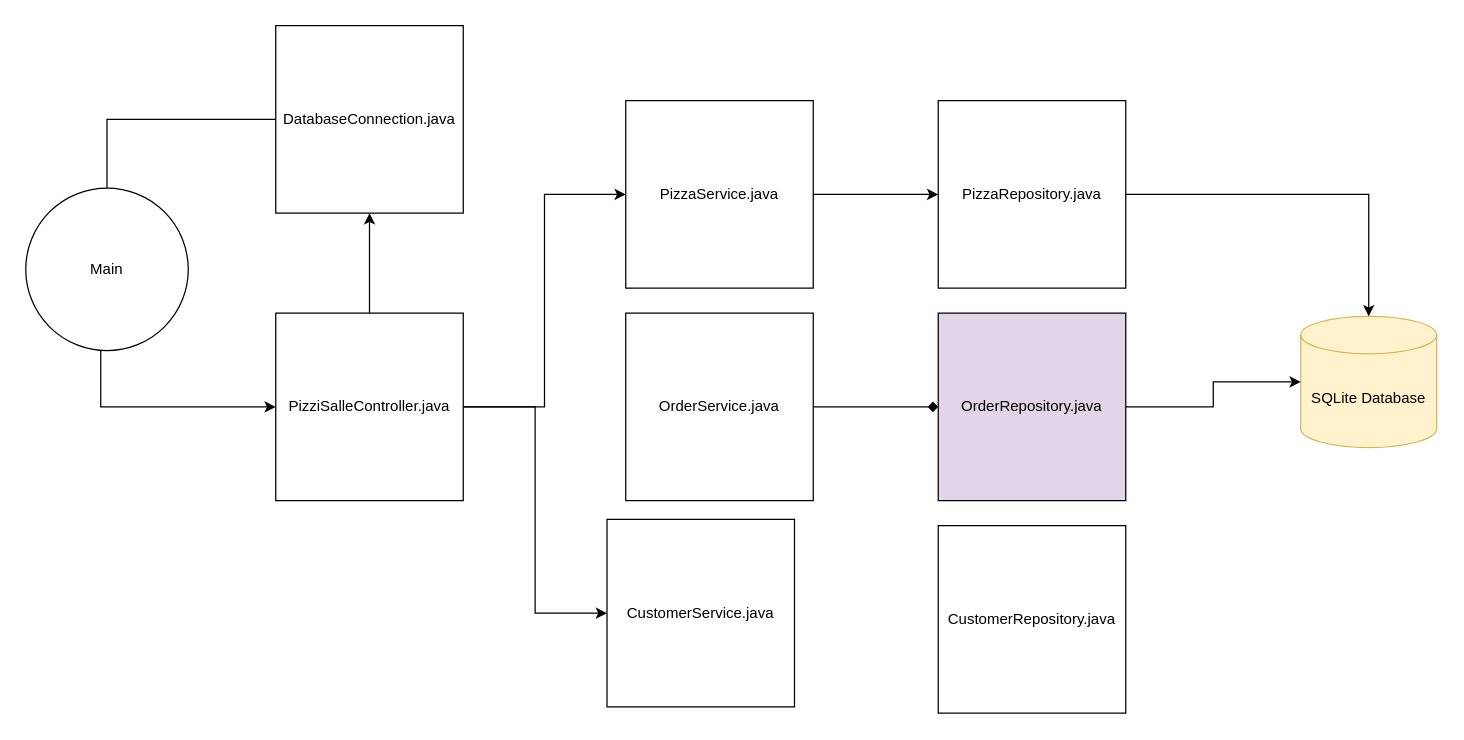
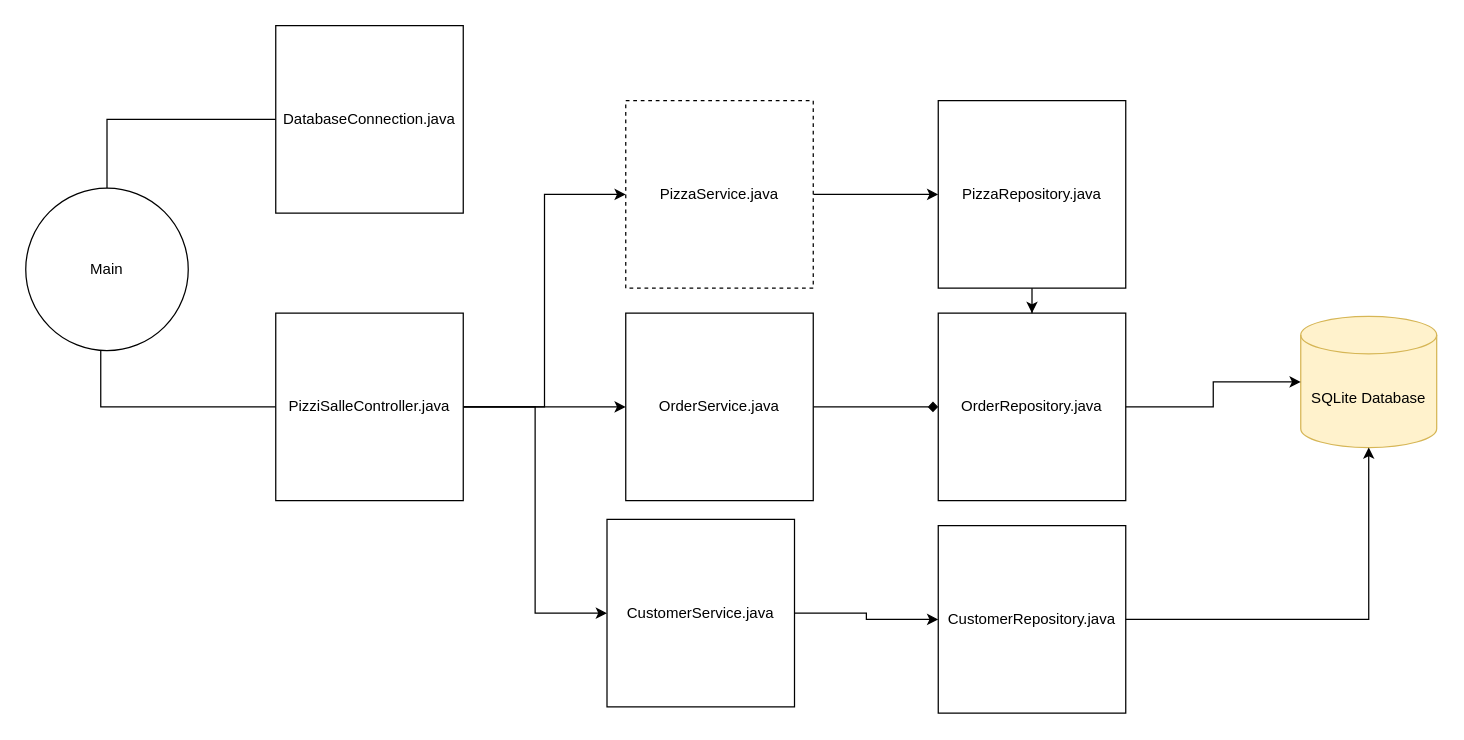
(719, 194) -> (719, 194)
(1304, 194) -> (1032, 305)
(369, 267) -> (582, 407)
(266, 407) -> (269, 407)
(1032, 407) -> (1032, 407)
none -> (865, 613)
none -> (1329, 619)
